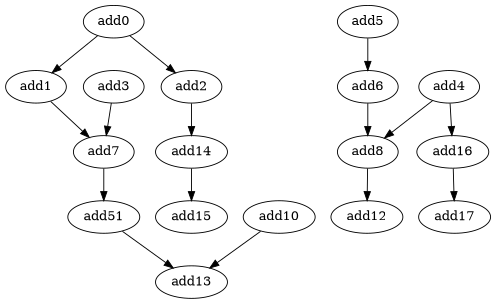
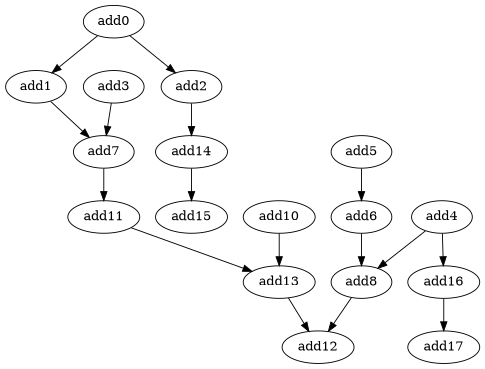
(104, 217) -> (104, 217)
none -> (296, 311)
